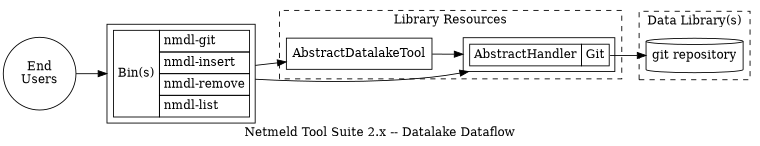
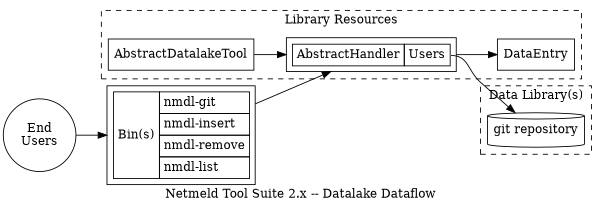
none -> (536, 55)
(595, 55) -> (427, 55)
(266, 64) -> none
